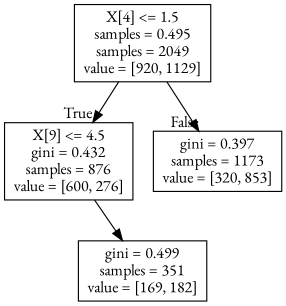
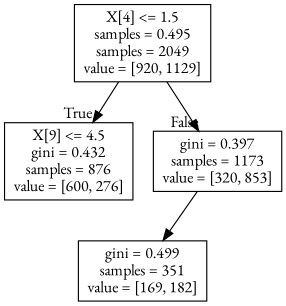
(105, 216) -> (183, 211)
